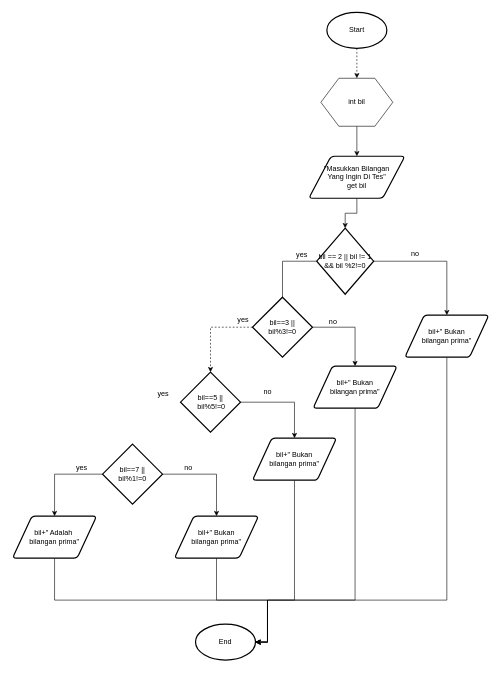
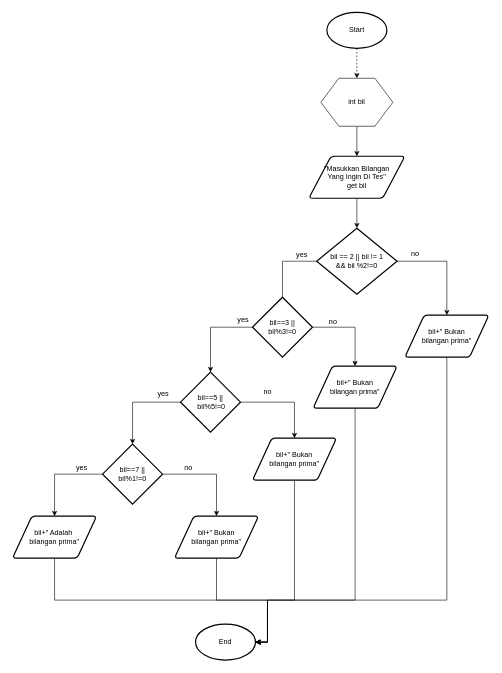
(345, 261) -> (357, 261)
(210, 327) -> (210, 327)
none -> (132, 420)
